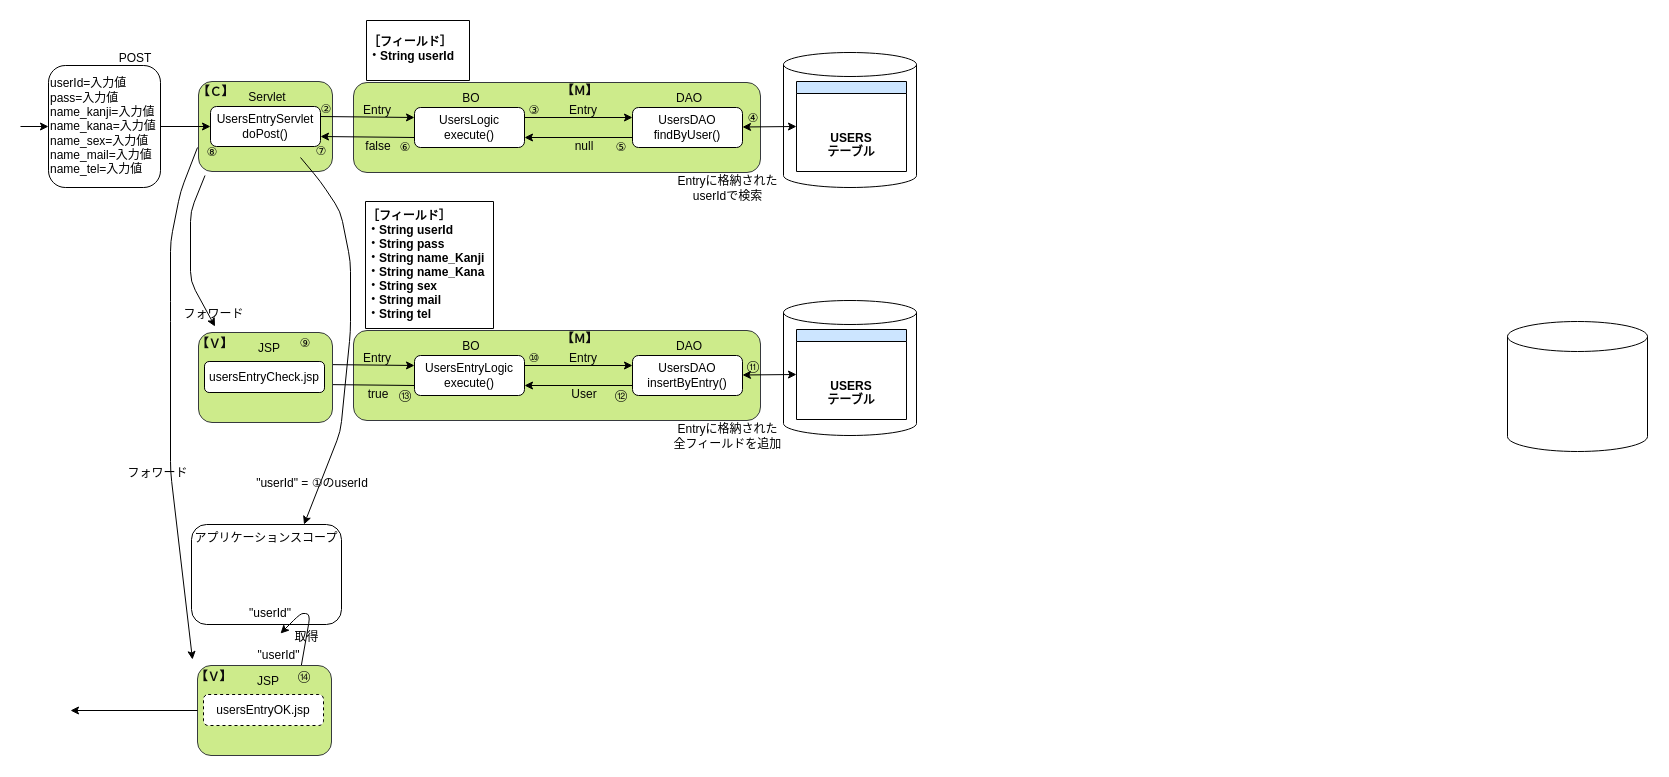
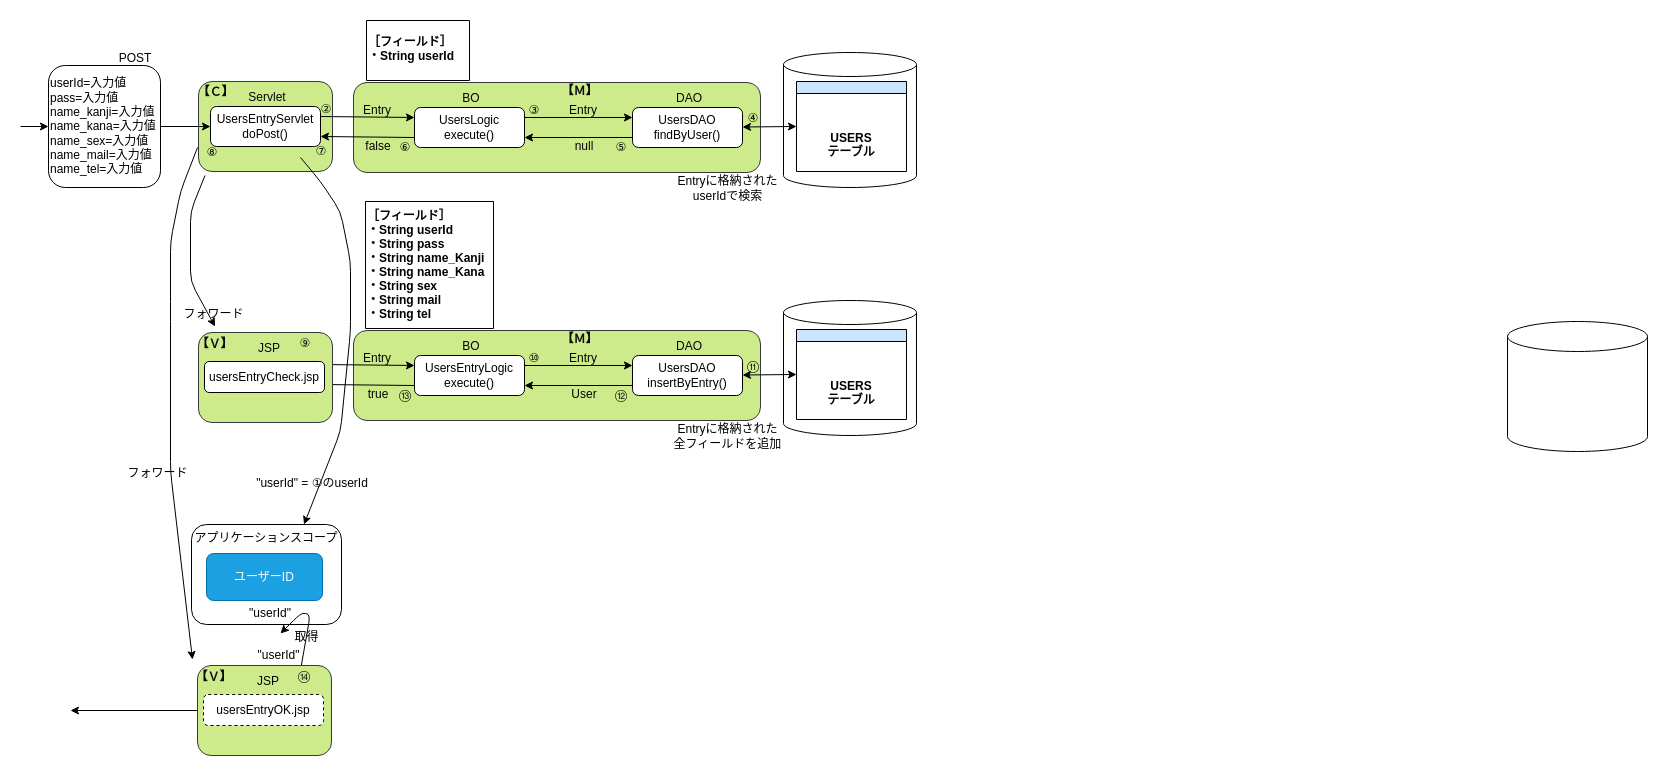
none -> (265, 577)
